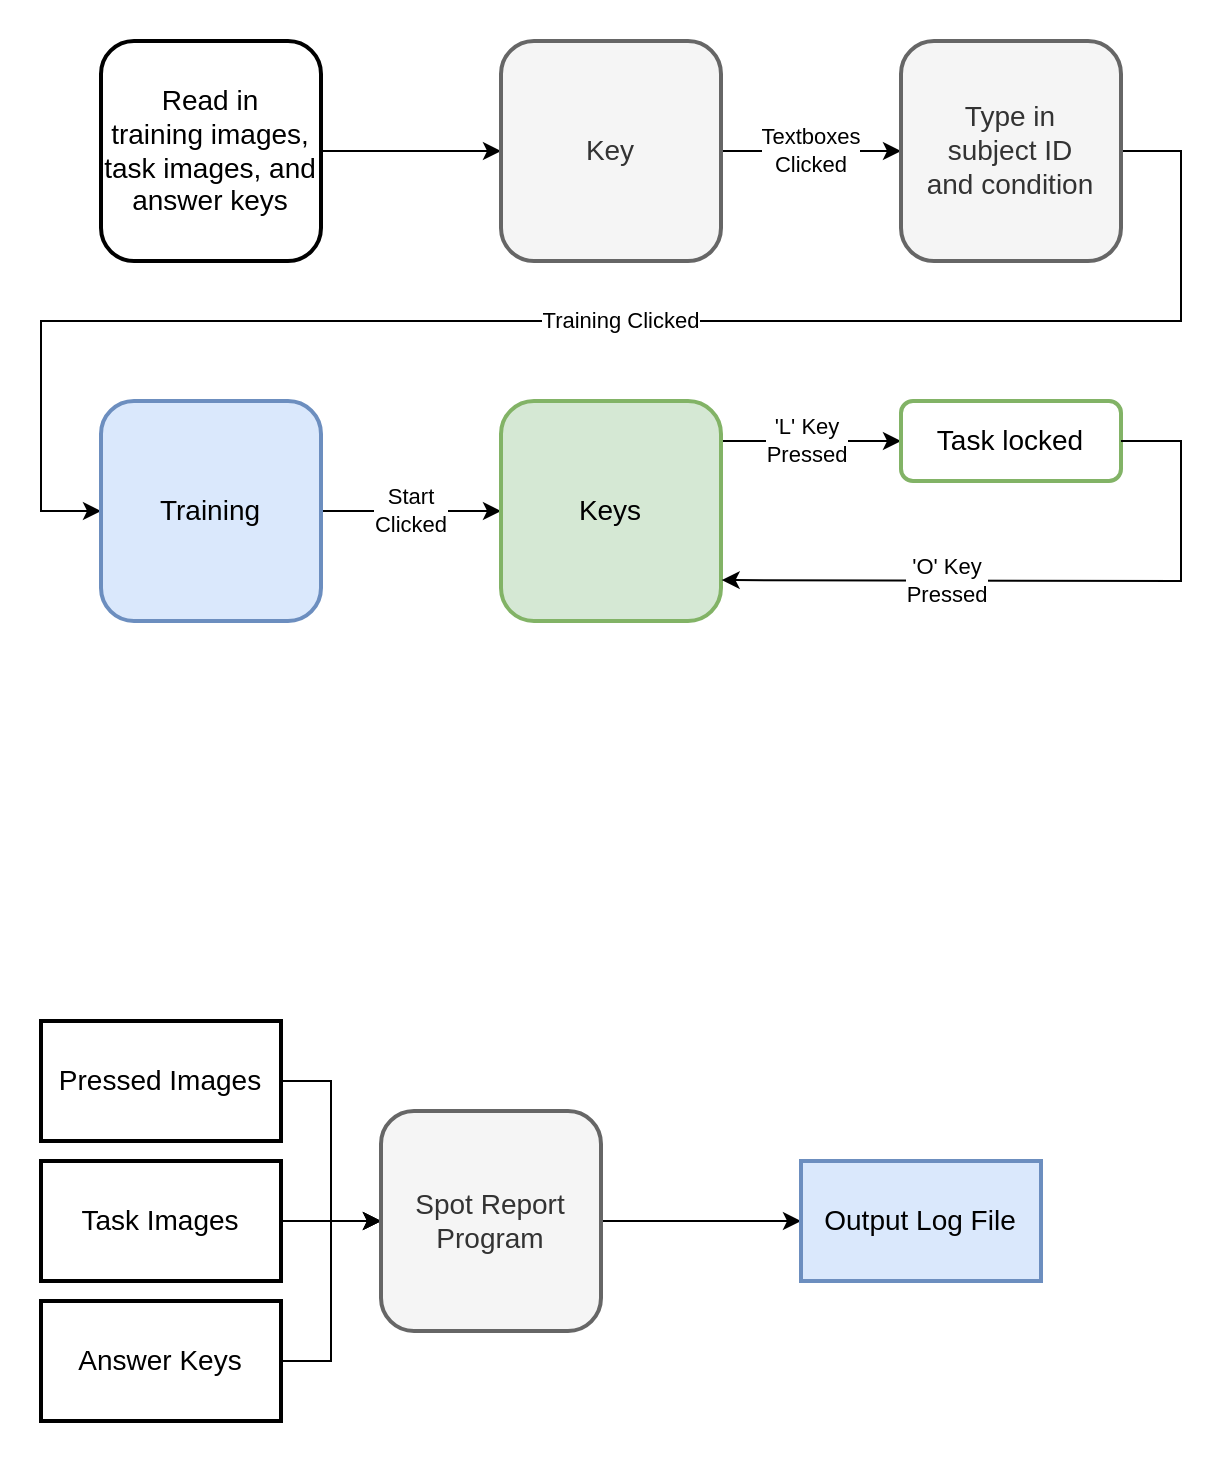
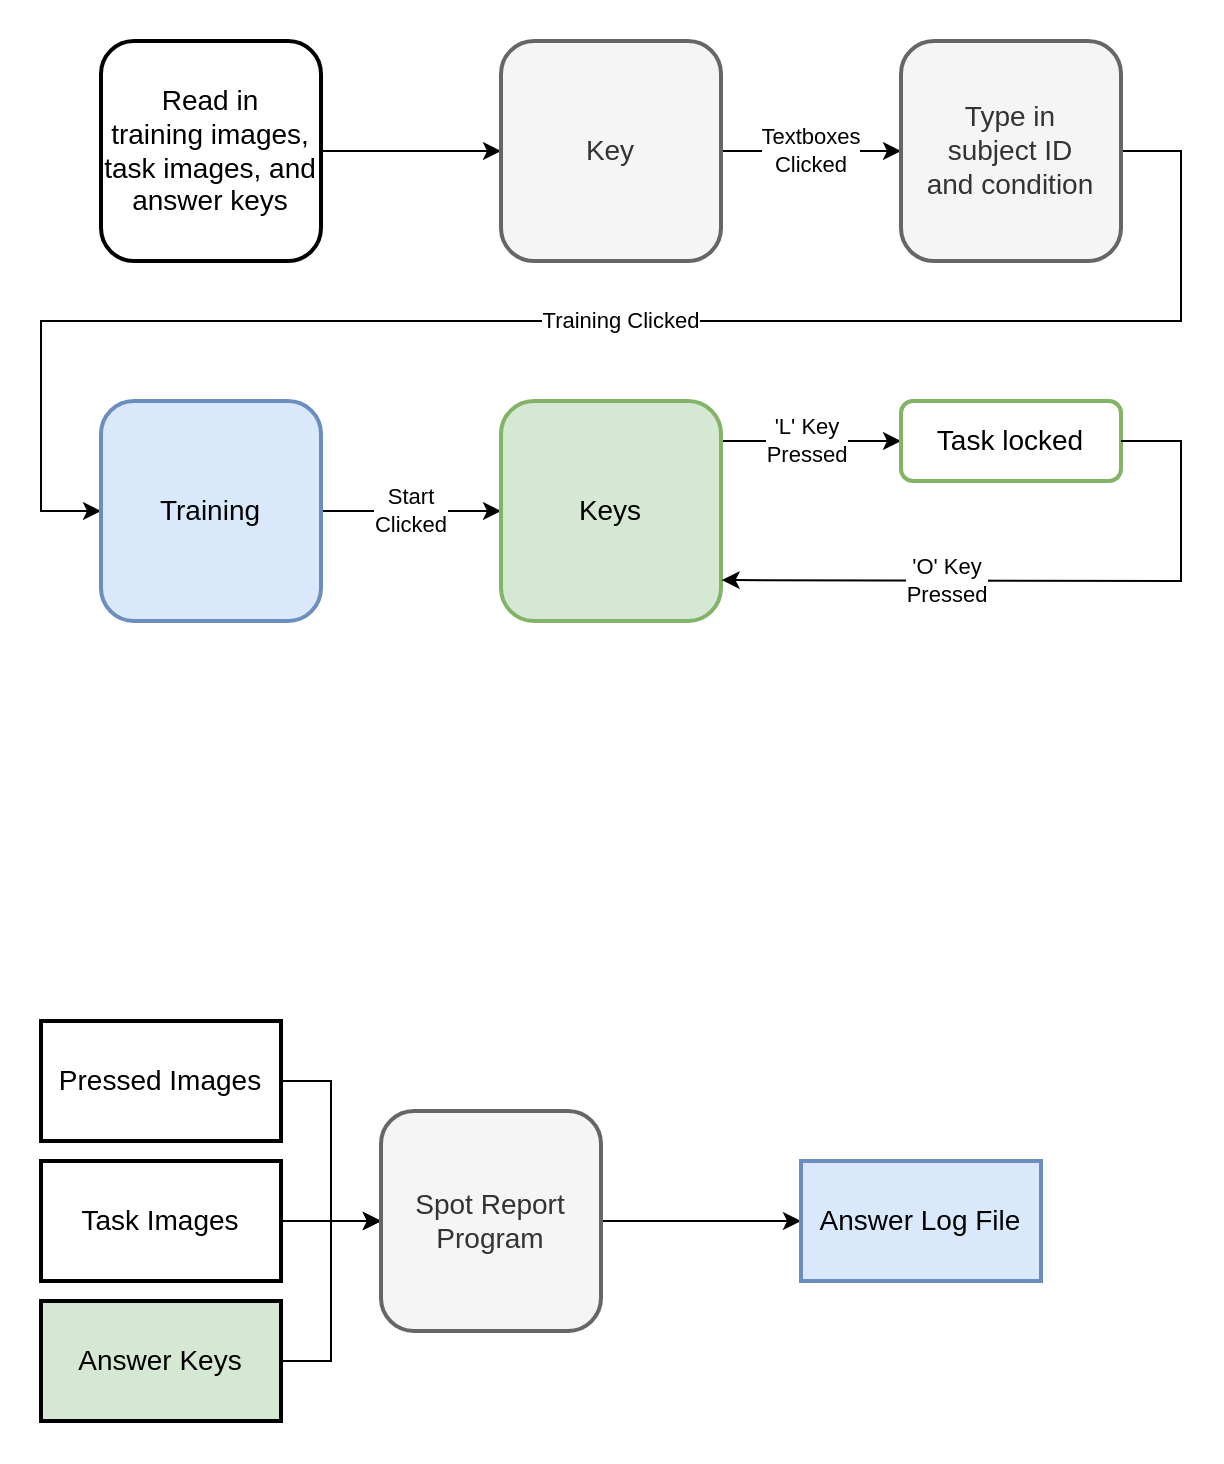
(921, 1221) -> (921, 1221)
(161, 1361) -> (161, 1361)
